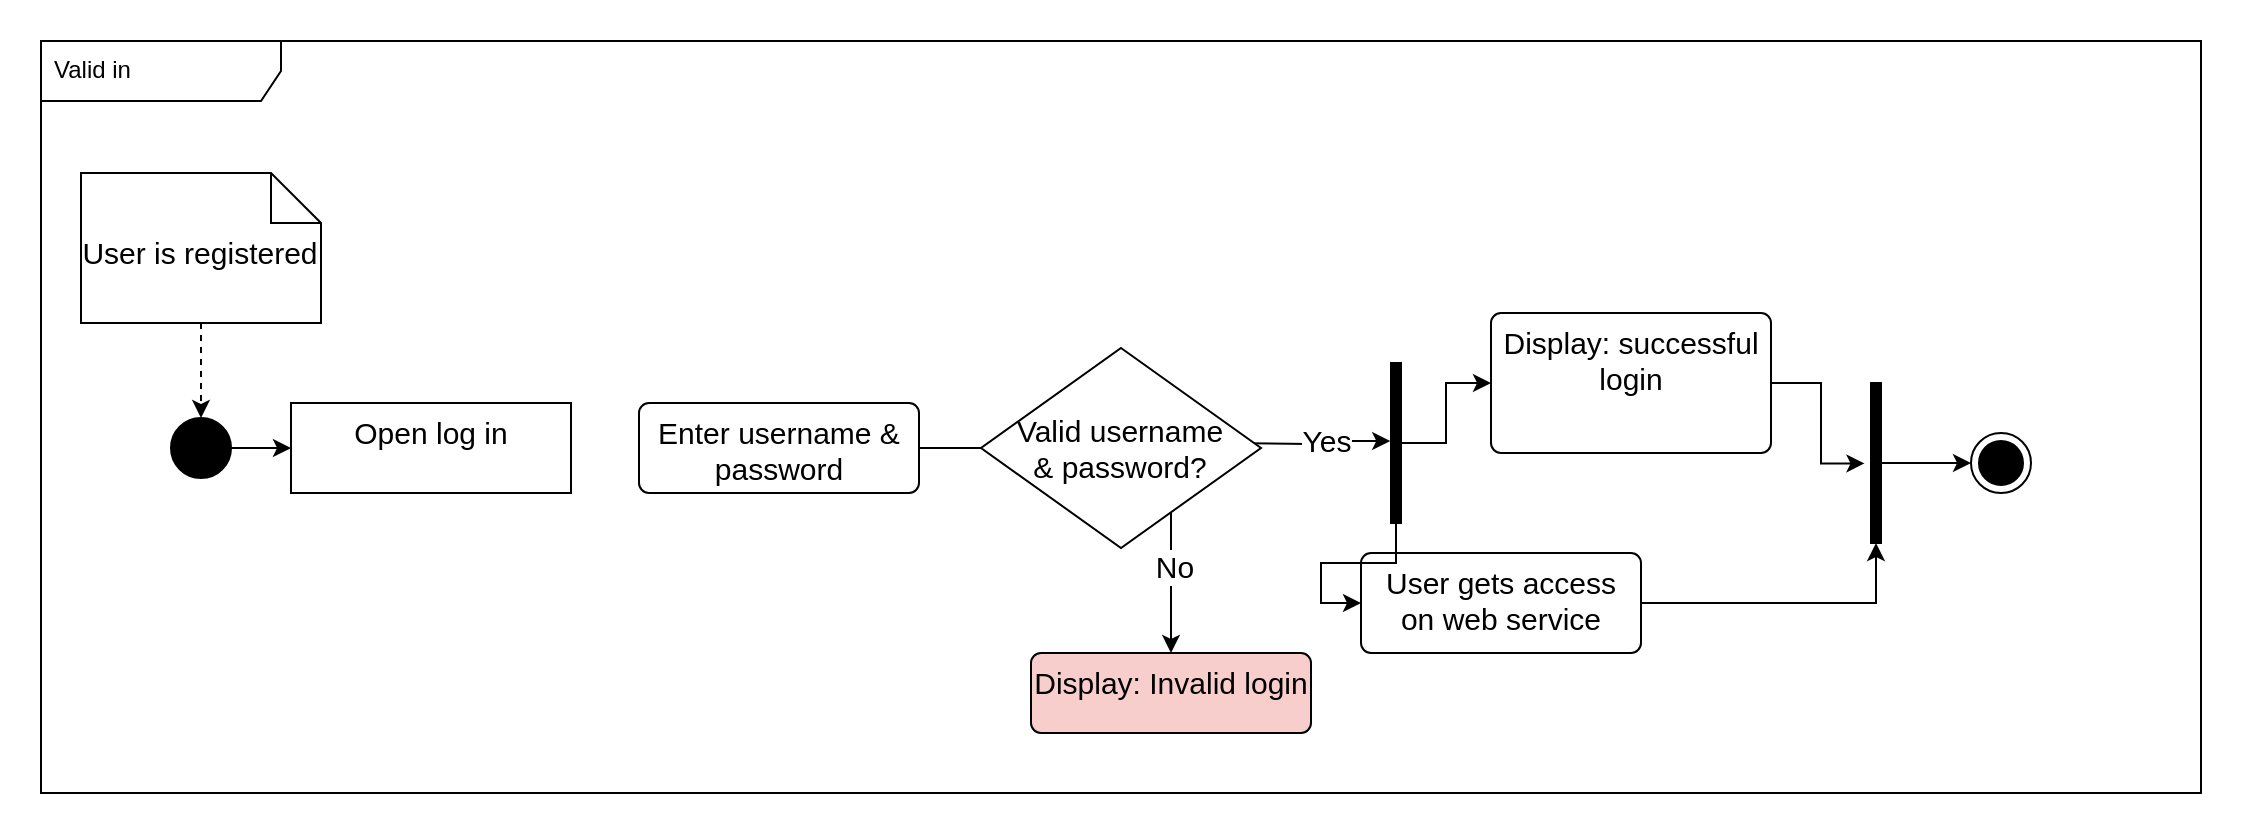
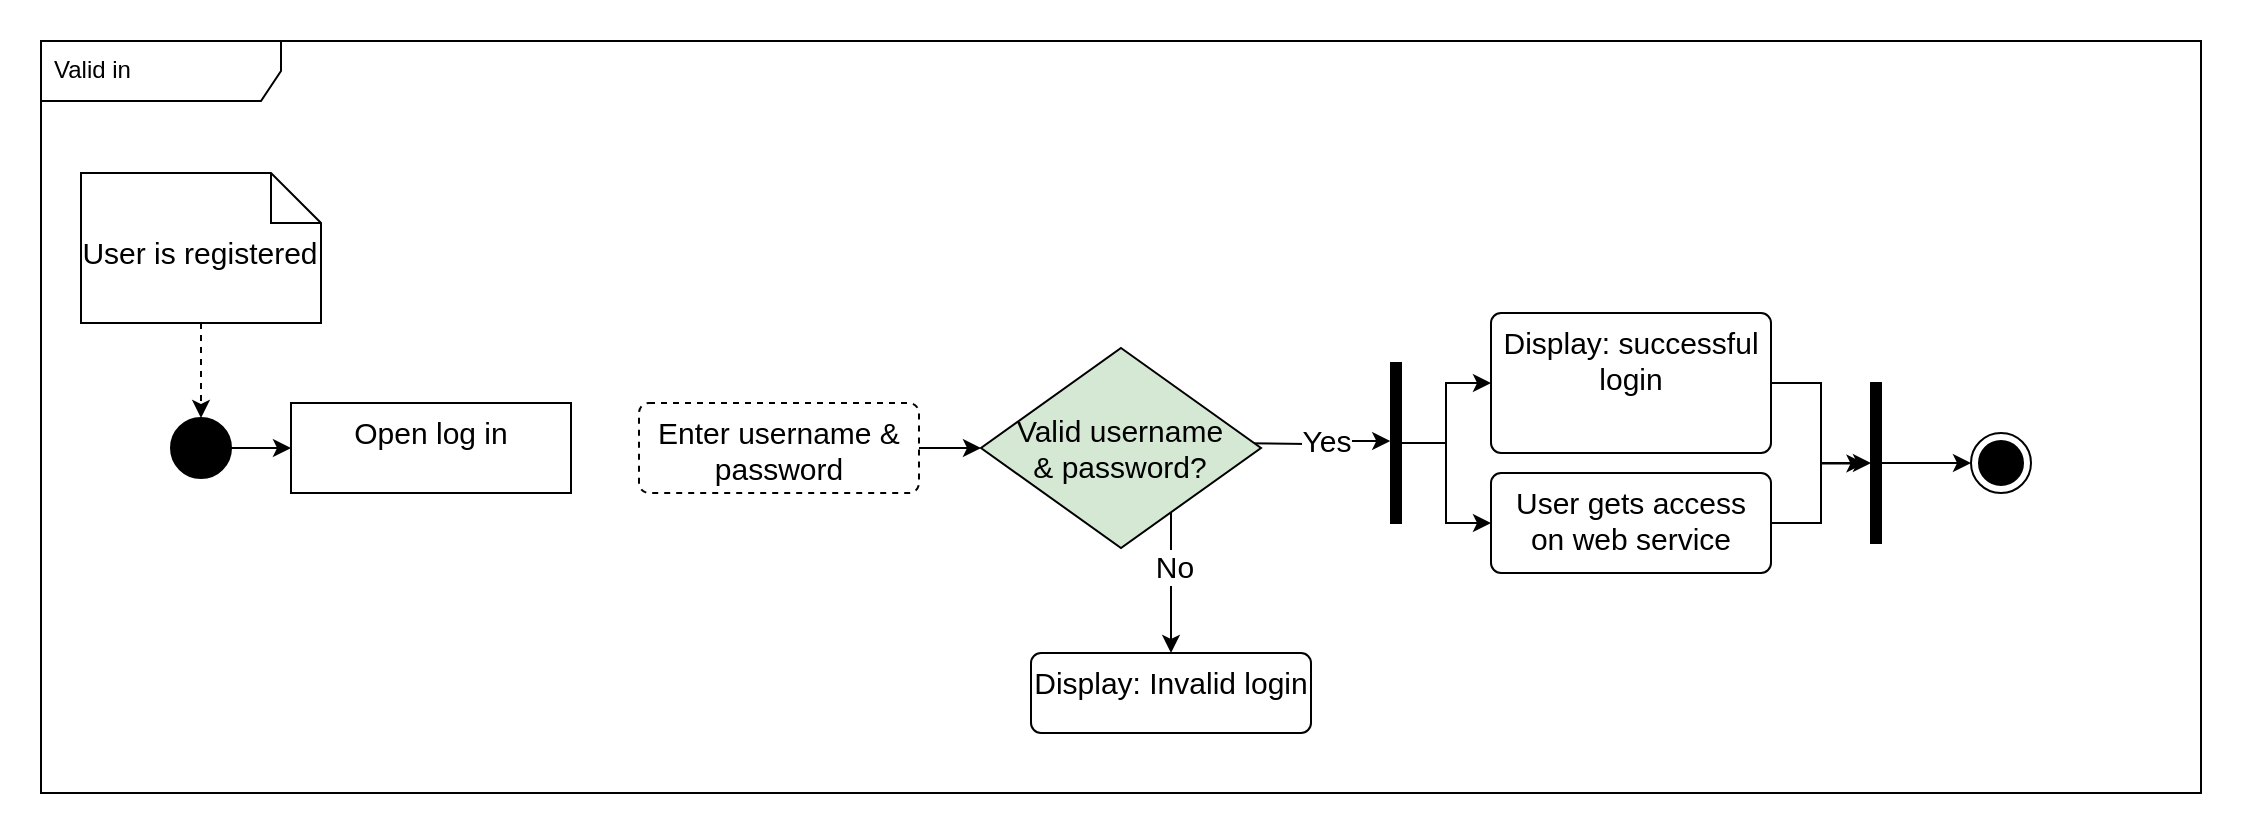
(779, 448) -> (779, 448)
(971, 448) -> (966, 448)
(1121, 448) -> (1121, 448)
(1501, 603) -> (1631, 523)
(1171, 693) -> (1171, 693)
